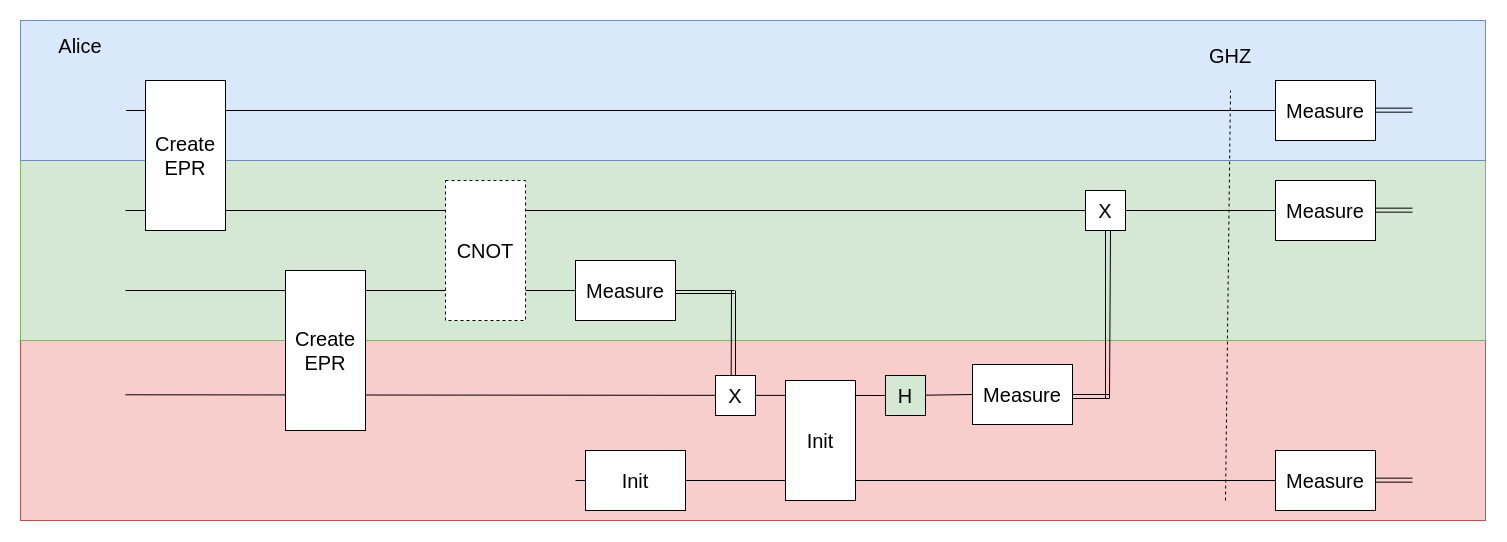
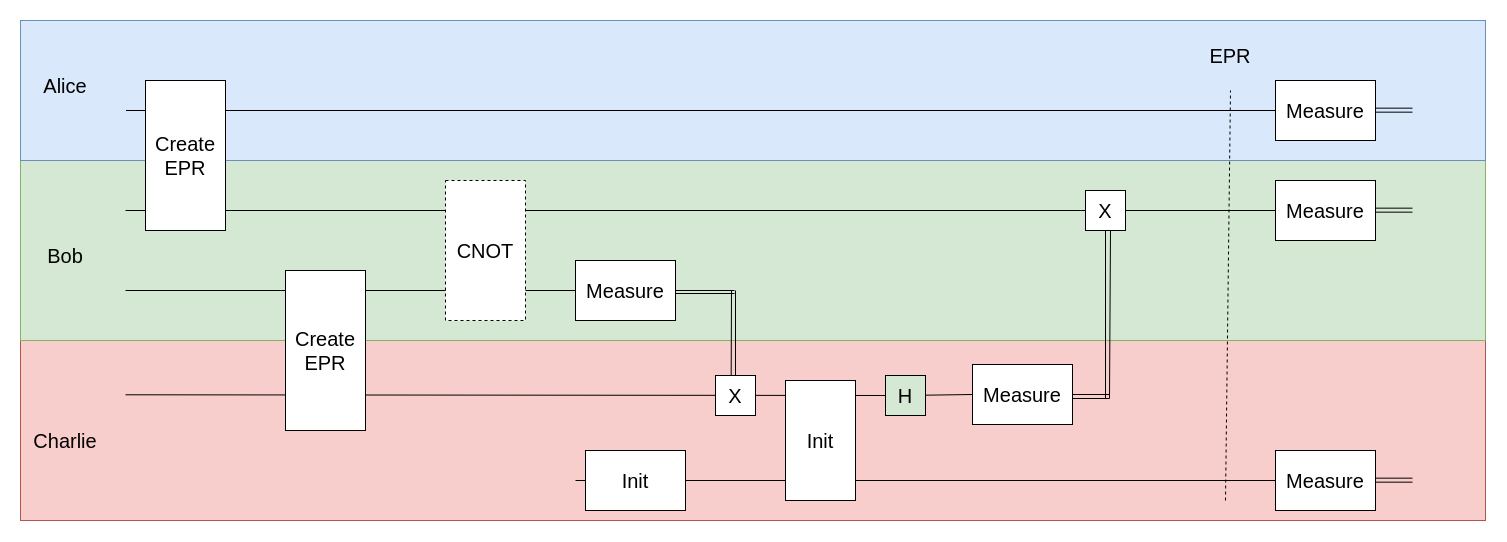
(81, 46) -> (66, 86)
(1231, 56) -> (1231, 56)
none -> (66, 256)
none -> (66, 441)
